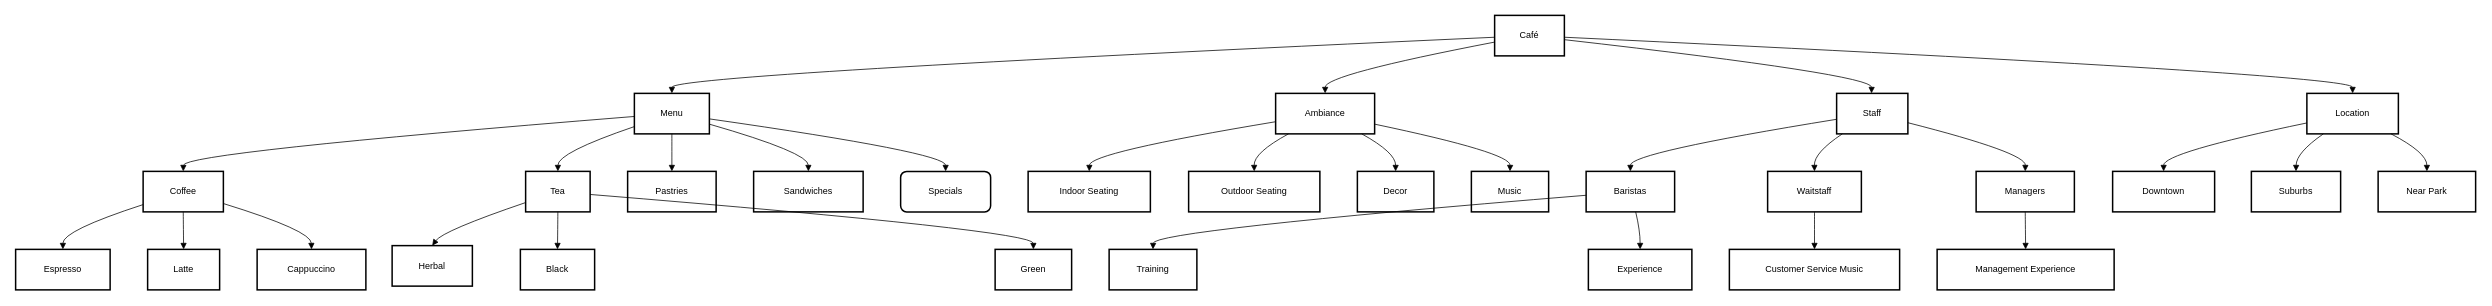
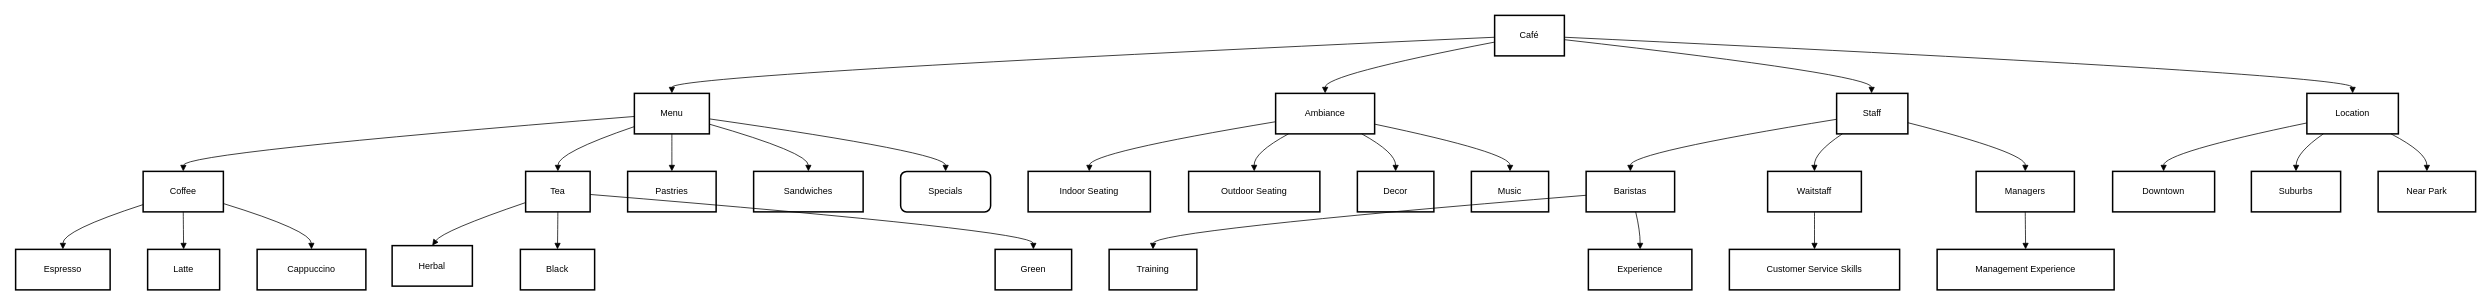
(1814, 270) -> (1814, 270)
